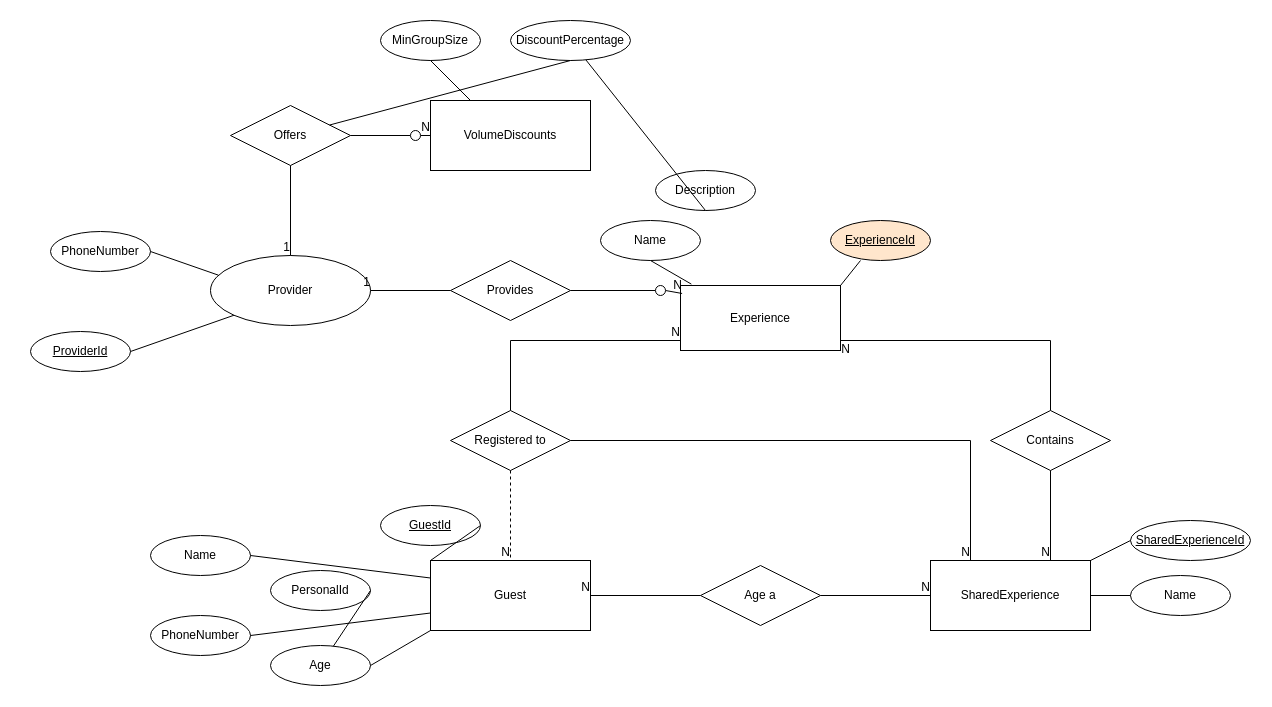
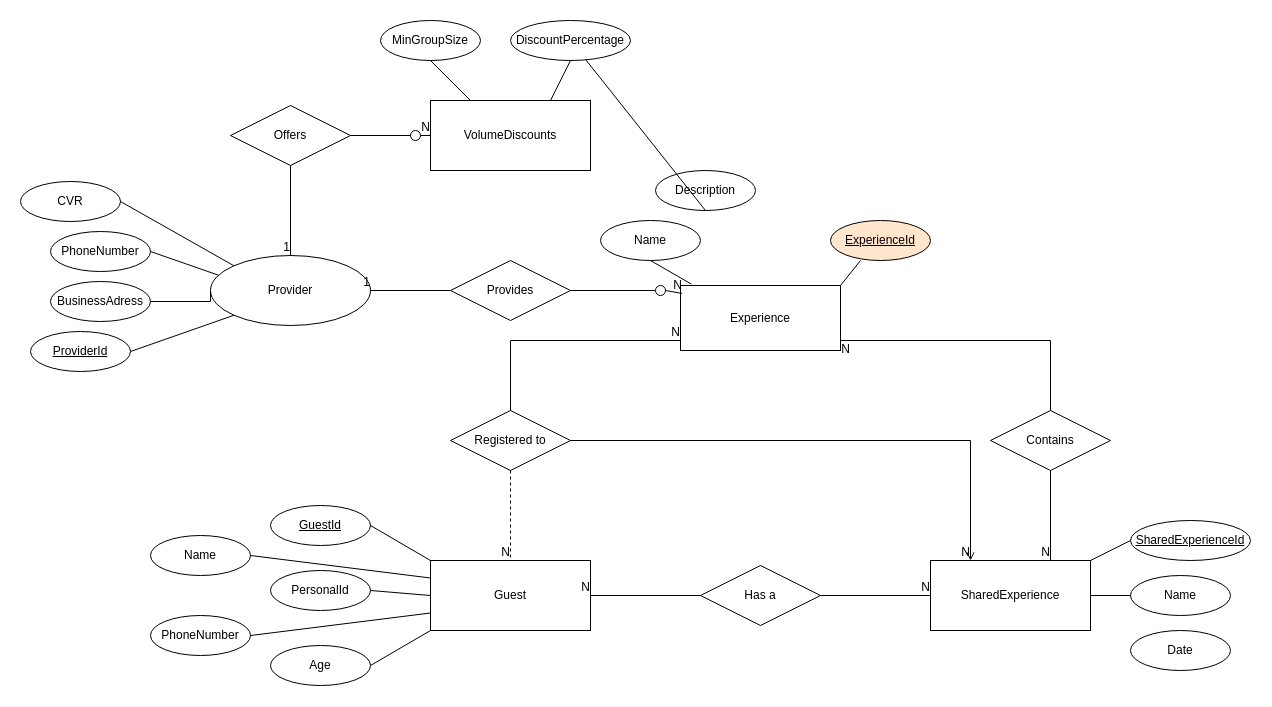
(451, 93) -> (561, 81)
none -> (71, 202)
none -> (177, 234)
none -> (101, 302)
none -> (186, 302)
(431, 526) -> (321, 526)
(971, 555) -> (971, 555)
(761, 596) -> (761, 596)
(352, 618) -> (401, 593)
none -> (1181, 651)
